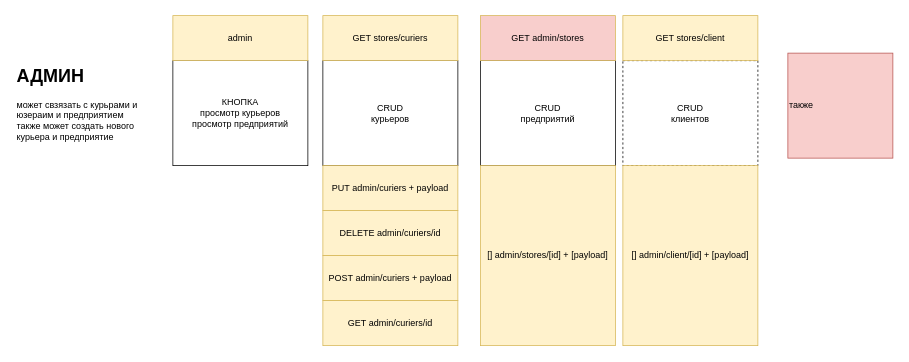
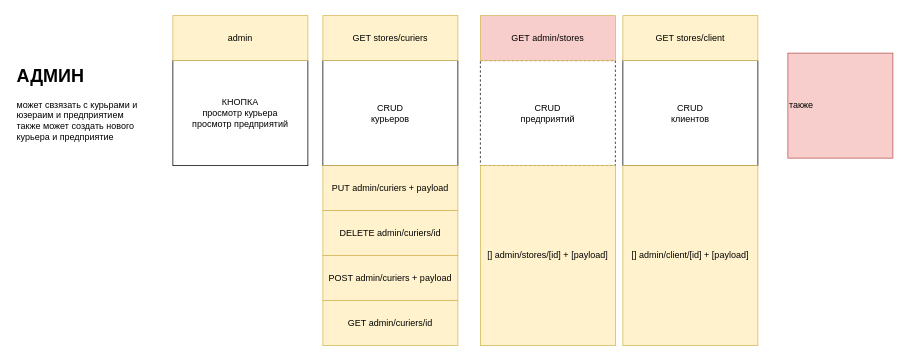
(240, 113) -> (240, 113)
(548, 113) -> (548, 113)
(690, 113) -> (690, 113)
